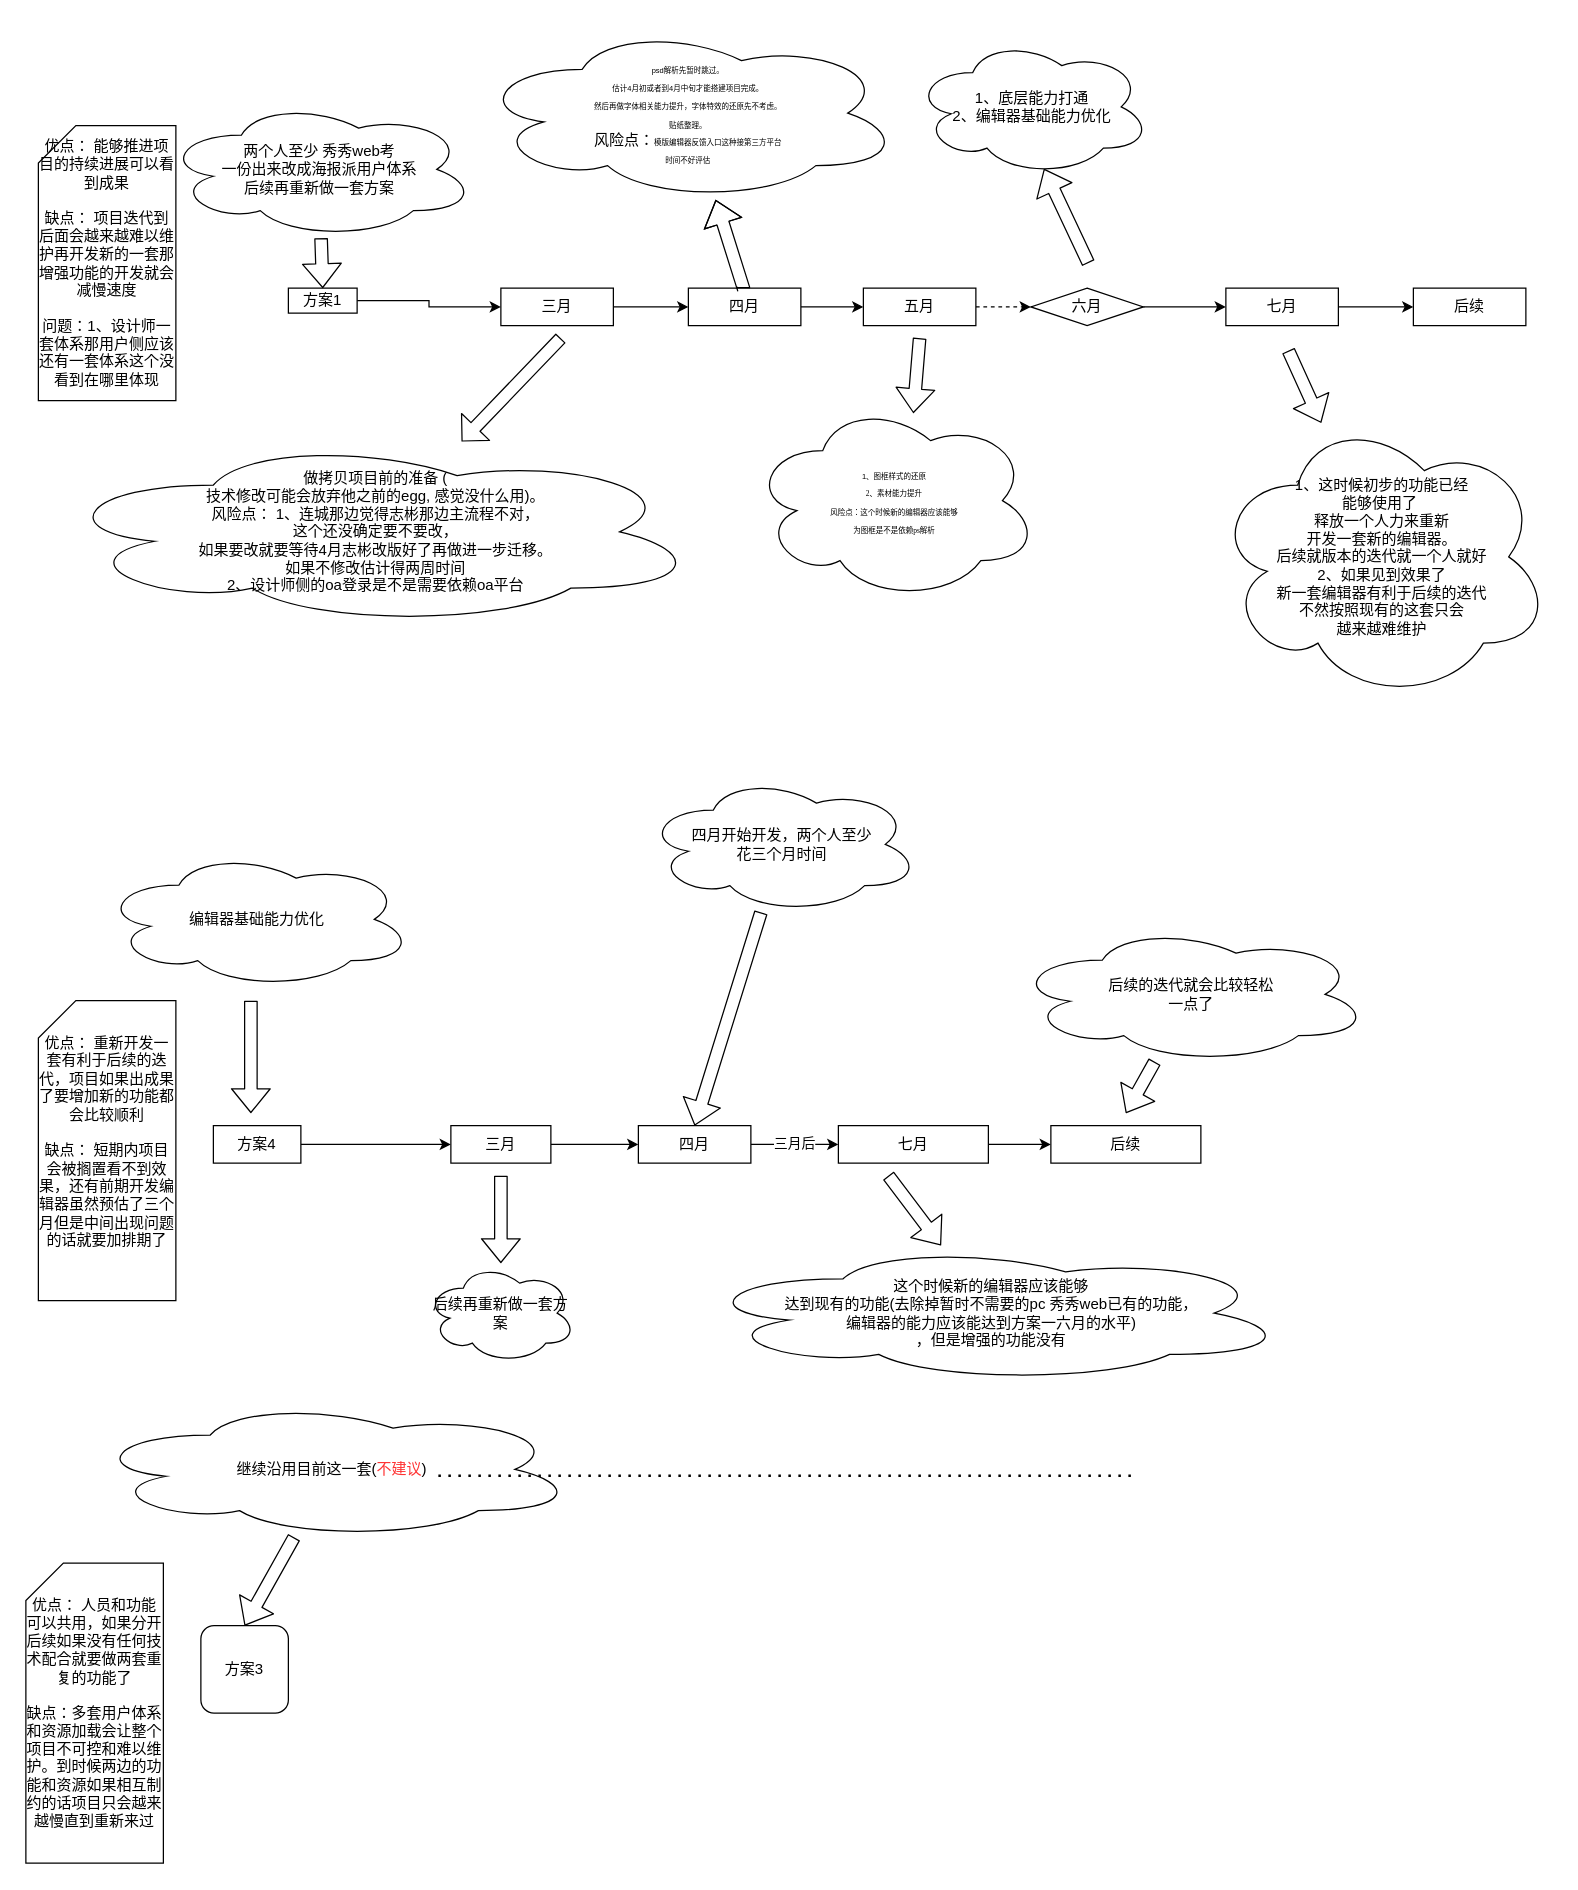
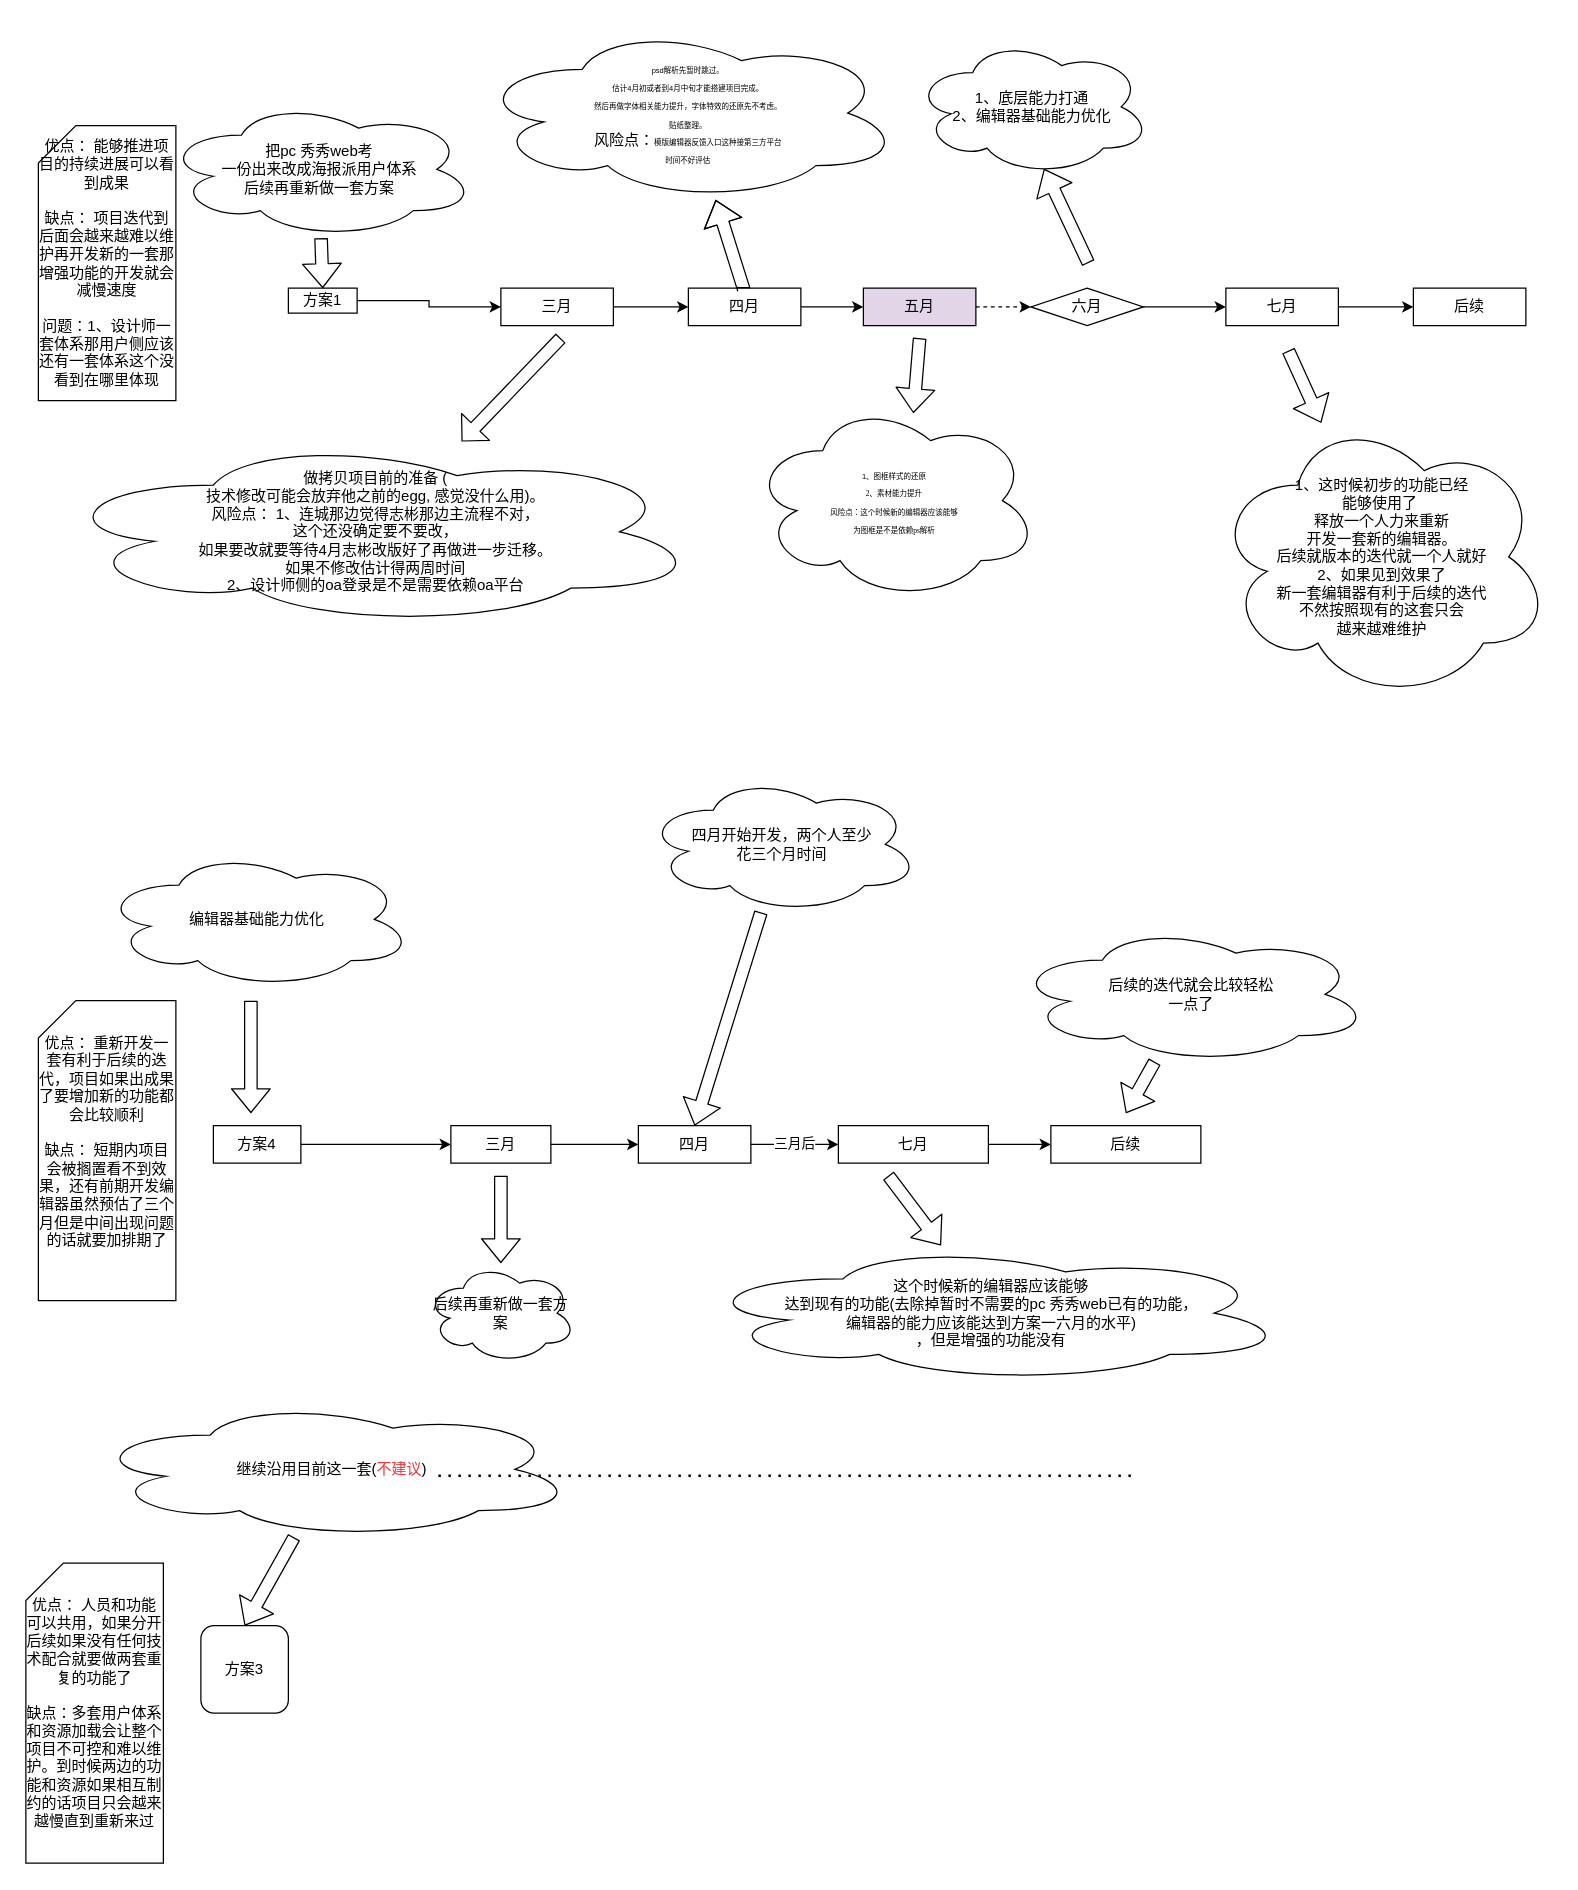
(319, 169) -> (319, 169)
(919, 307) -> (919, 307)
